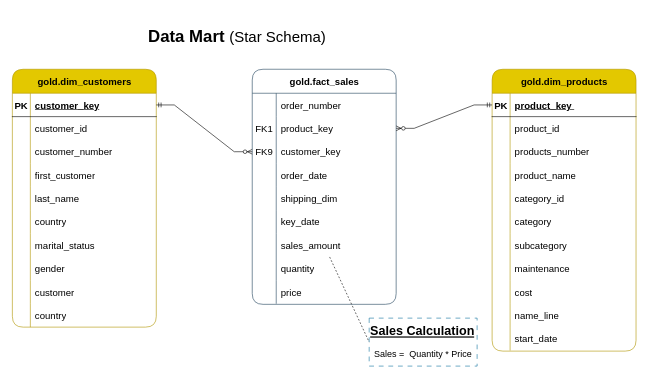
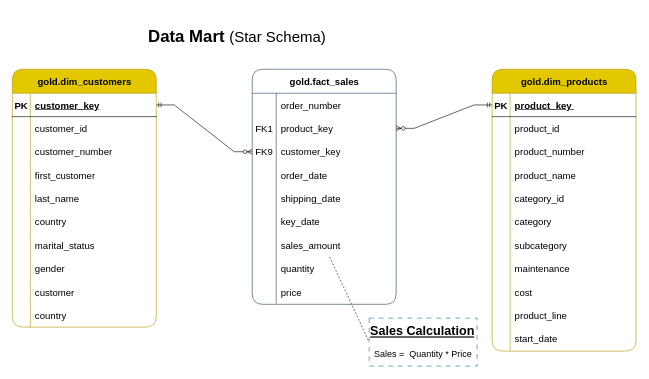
(555, 152) -> (553, 152)
(310, 199) -> (314, 199)
(537, 316) -> (545, 316)
